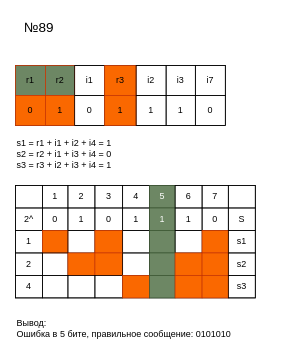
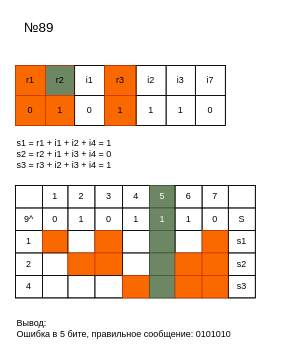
(30, 81) -> (30, 81)
(29, 219) -> (29, 219)
